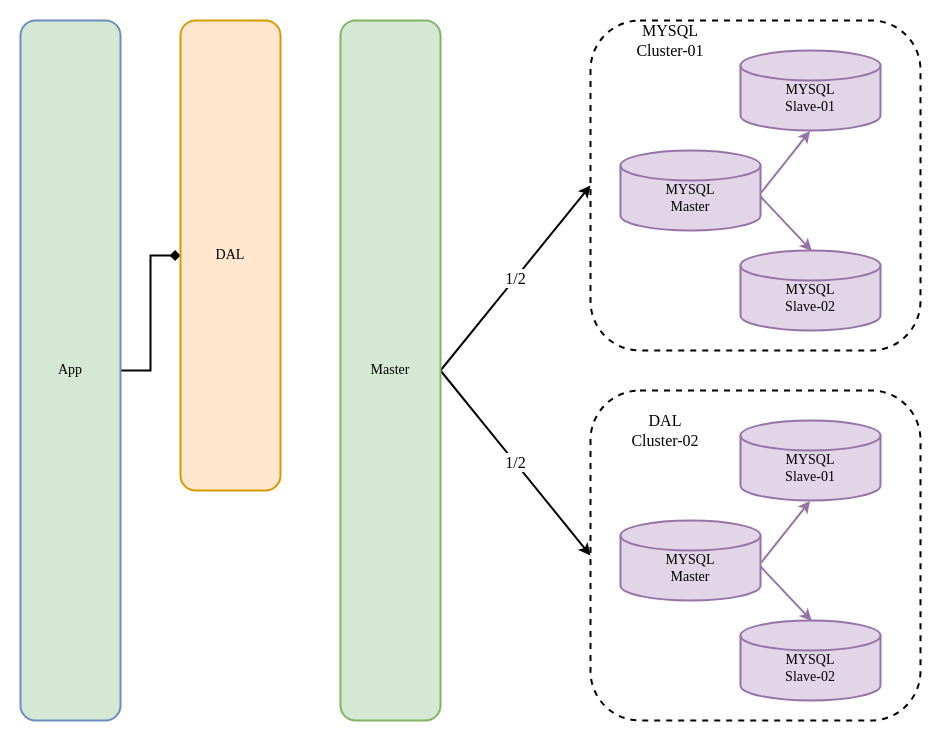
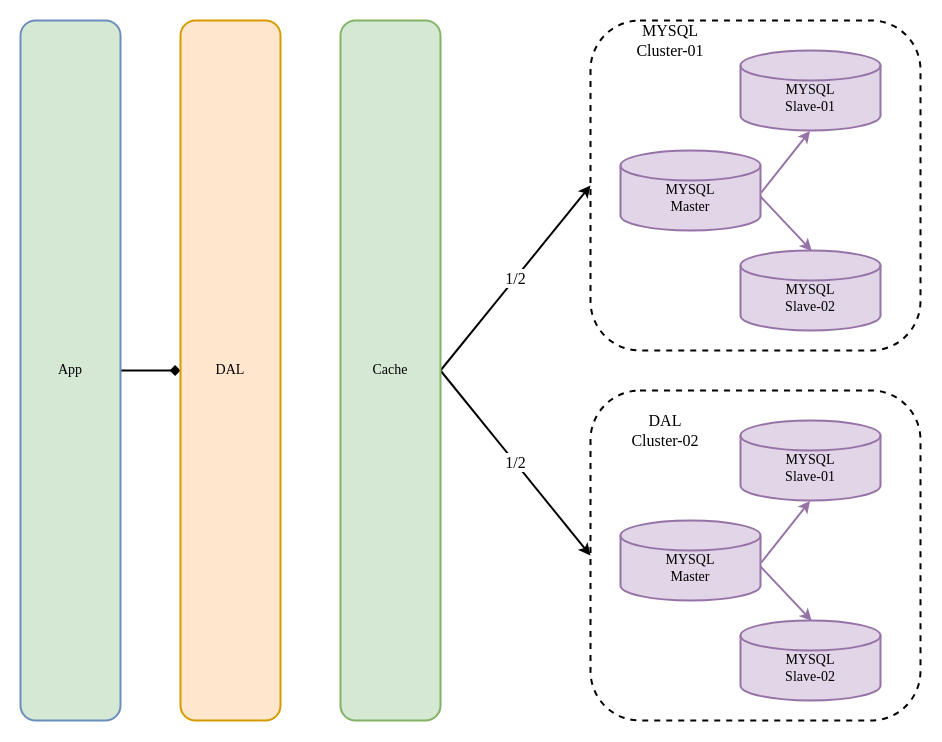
(231, 256) -> (231, 371)
(391, 371) -> (391, 371)
